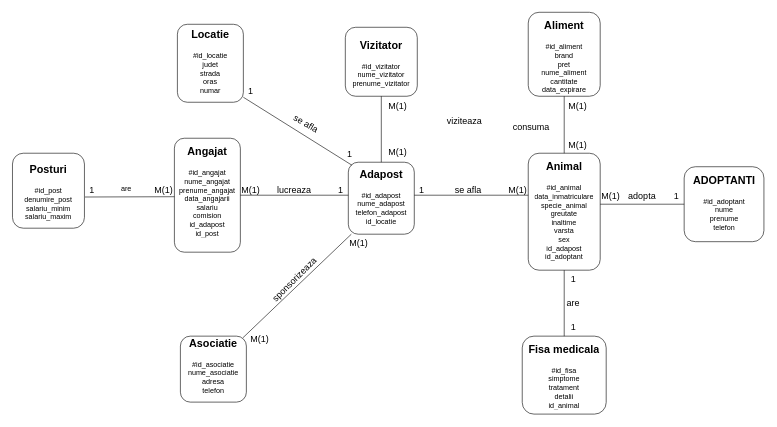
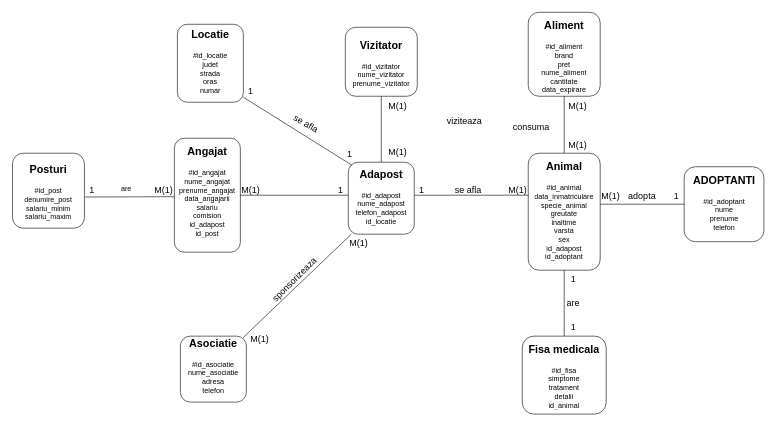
(294, 189) -> none
